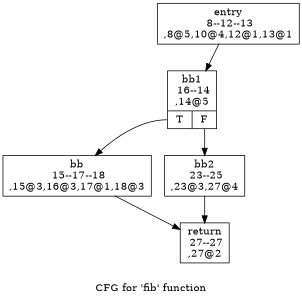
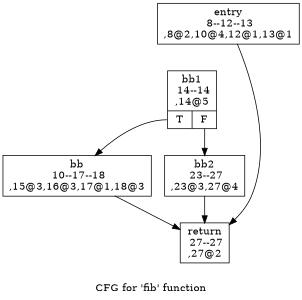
(228, 34) -> (228, 34)
(214, 54) -> (260, 133)
(192, 90) -> (192, 90)
(77, 175) -> (77, 175)
(205, 175) -> (205, 175)
